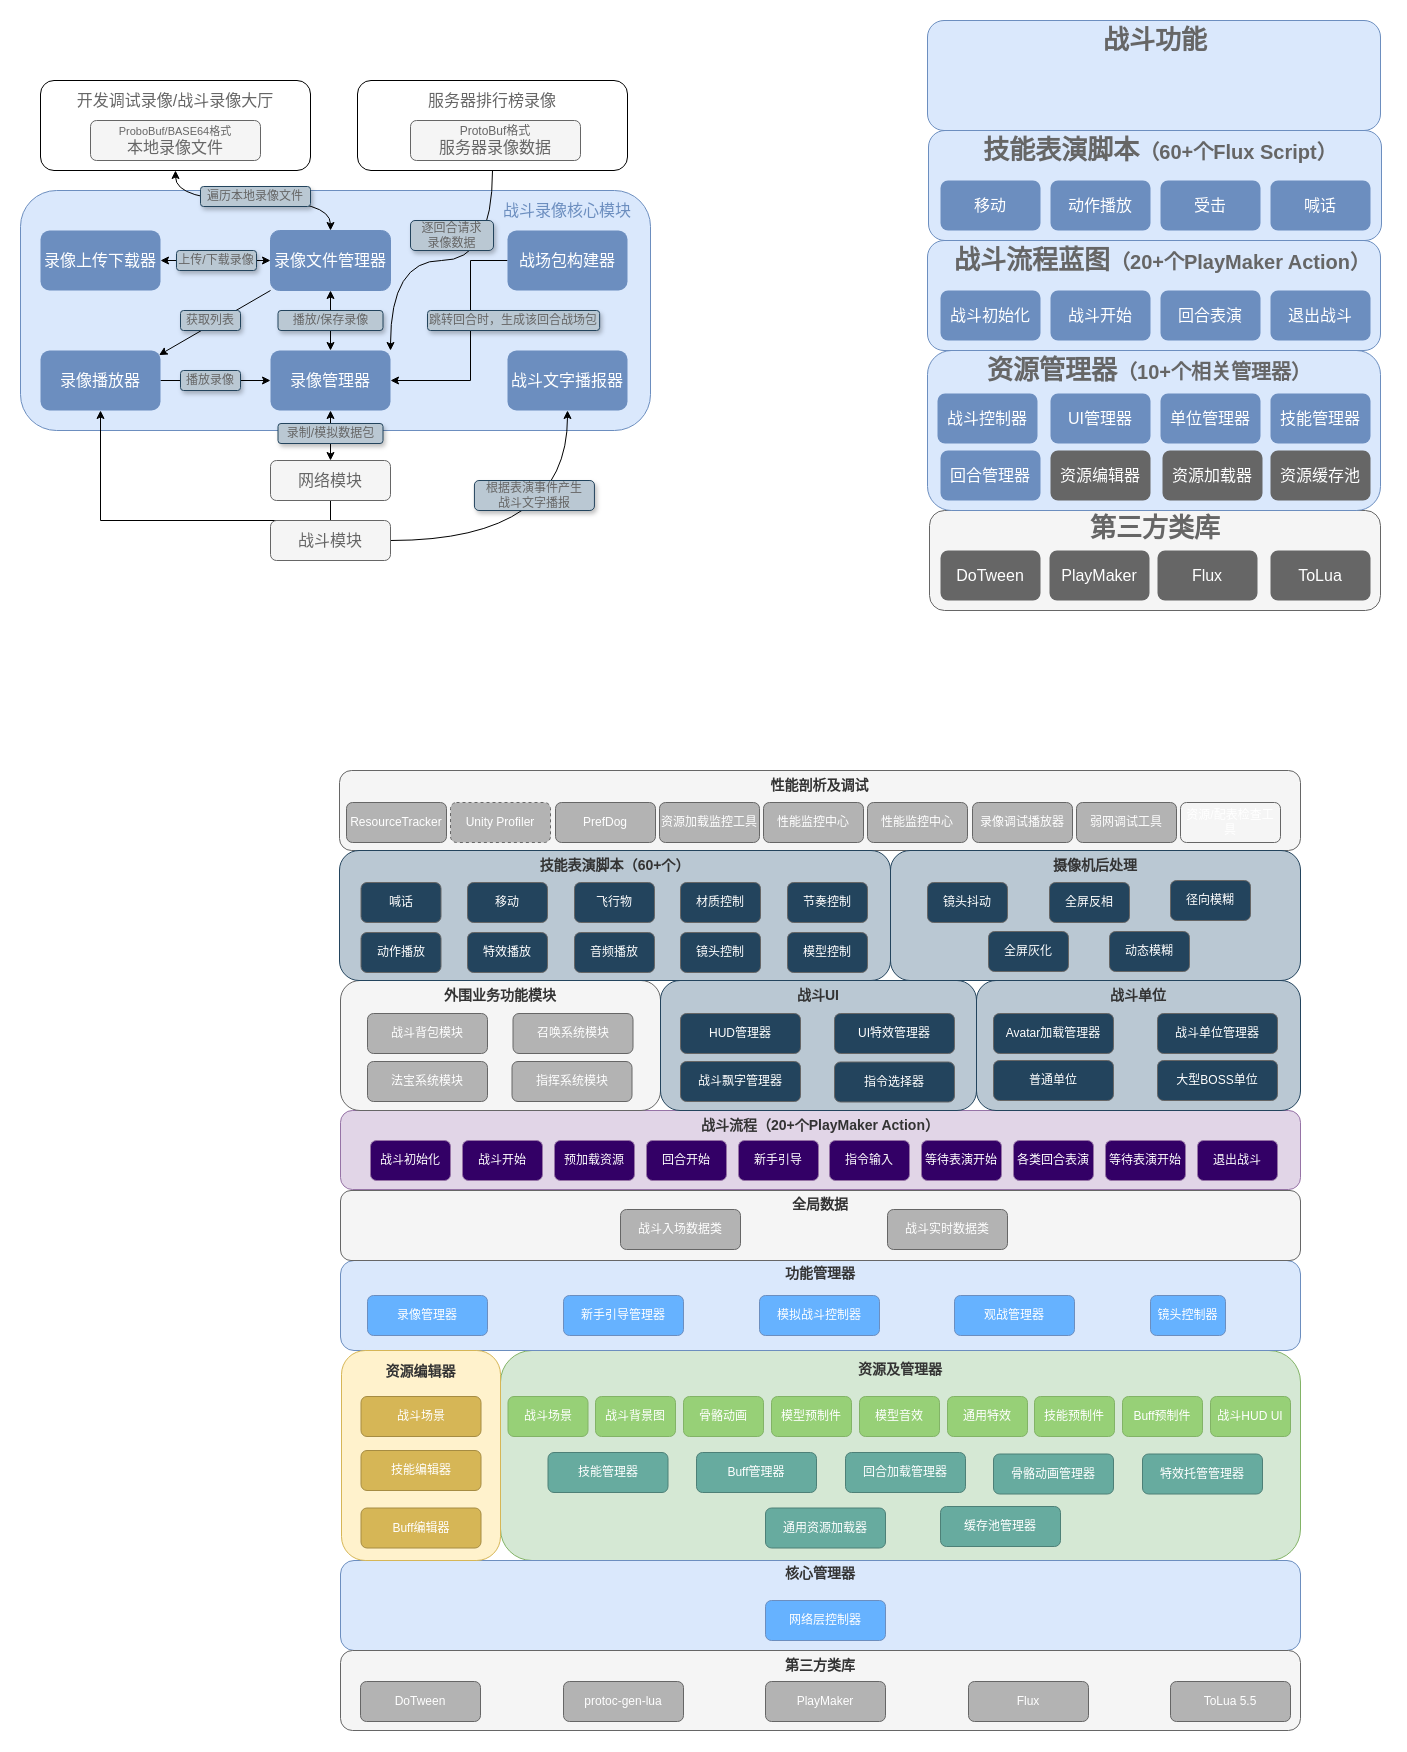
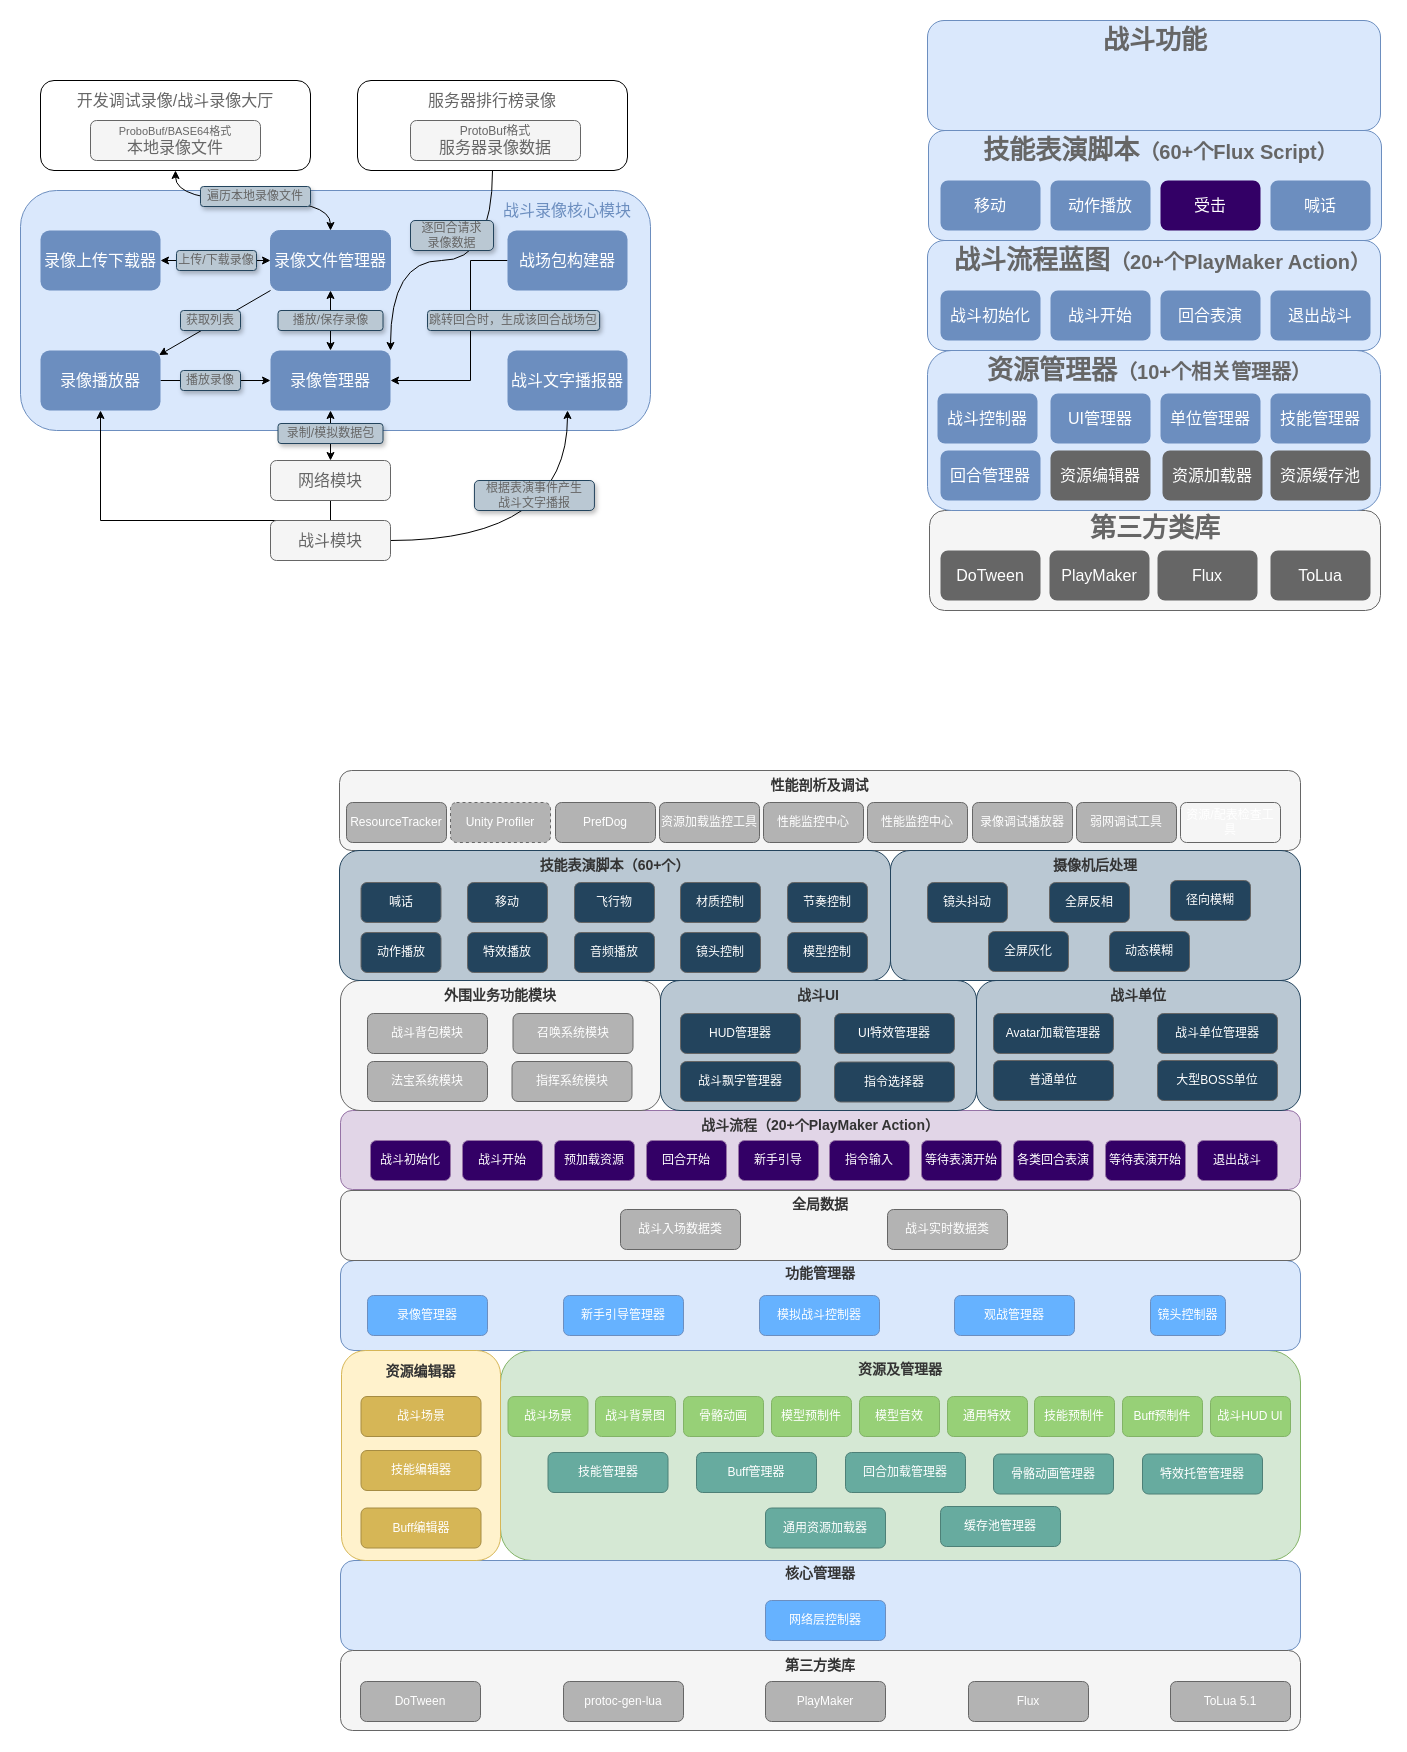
(1211, 206) -> (1211, 206)
(1231, 1702) -> (1231, 1702)
